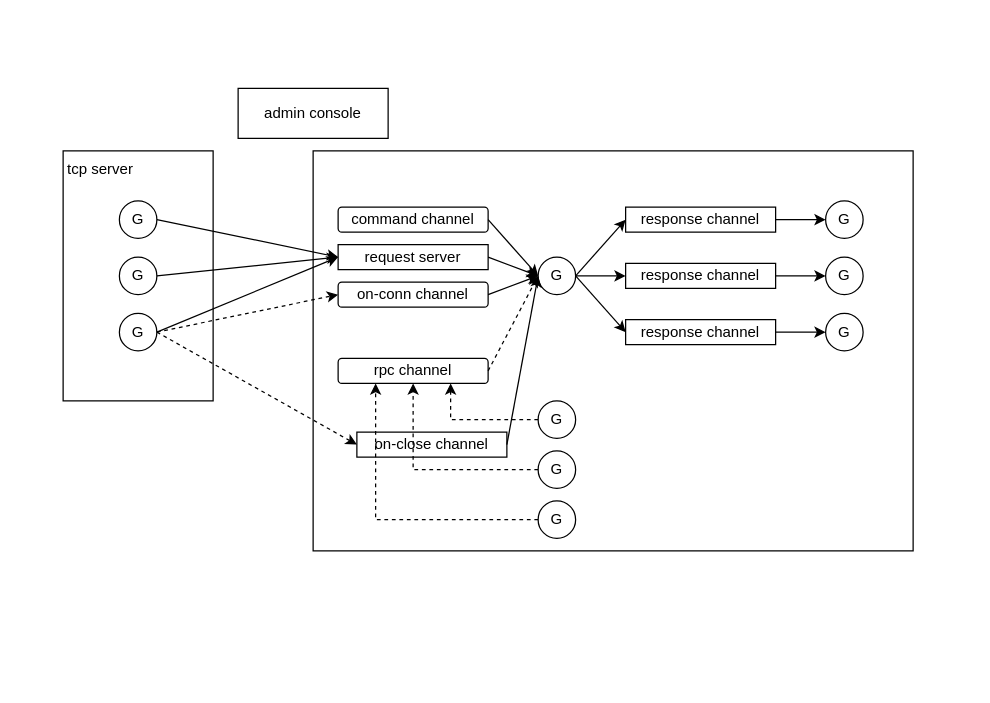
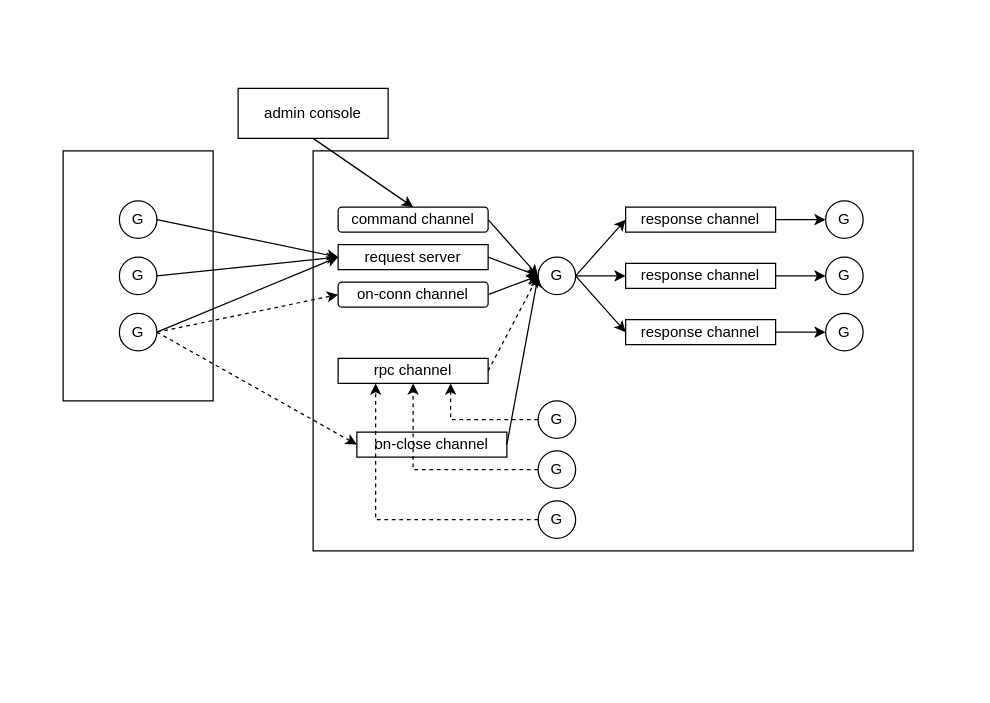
(101, 169) -> none
none -> (359, 170)
(413, 371) -> (413, 371)
